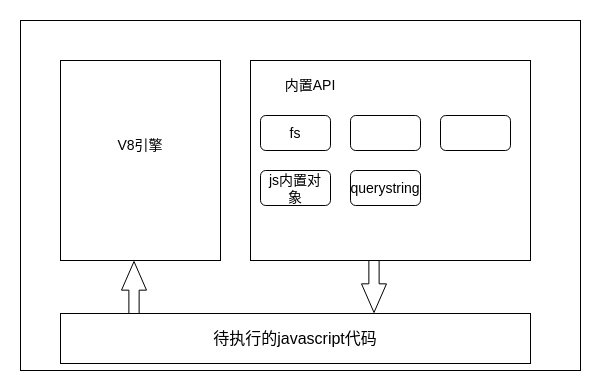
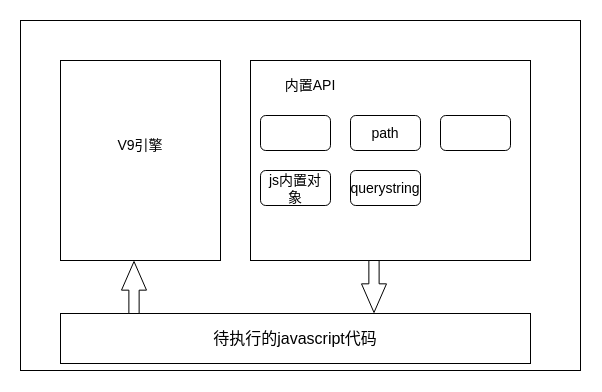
(296, 133) -> none
none -> (386, 133)
(141, 146) -> (141, 146)
